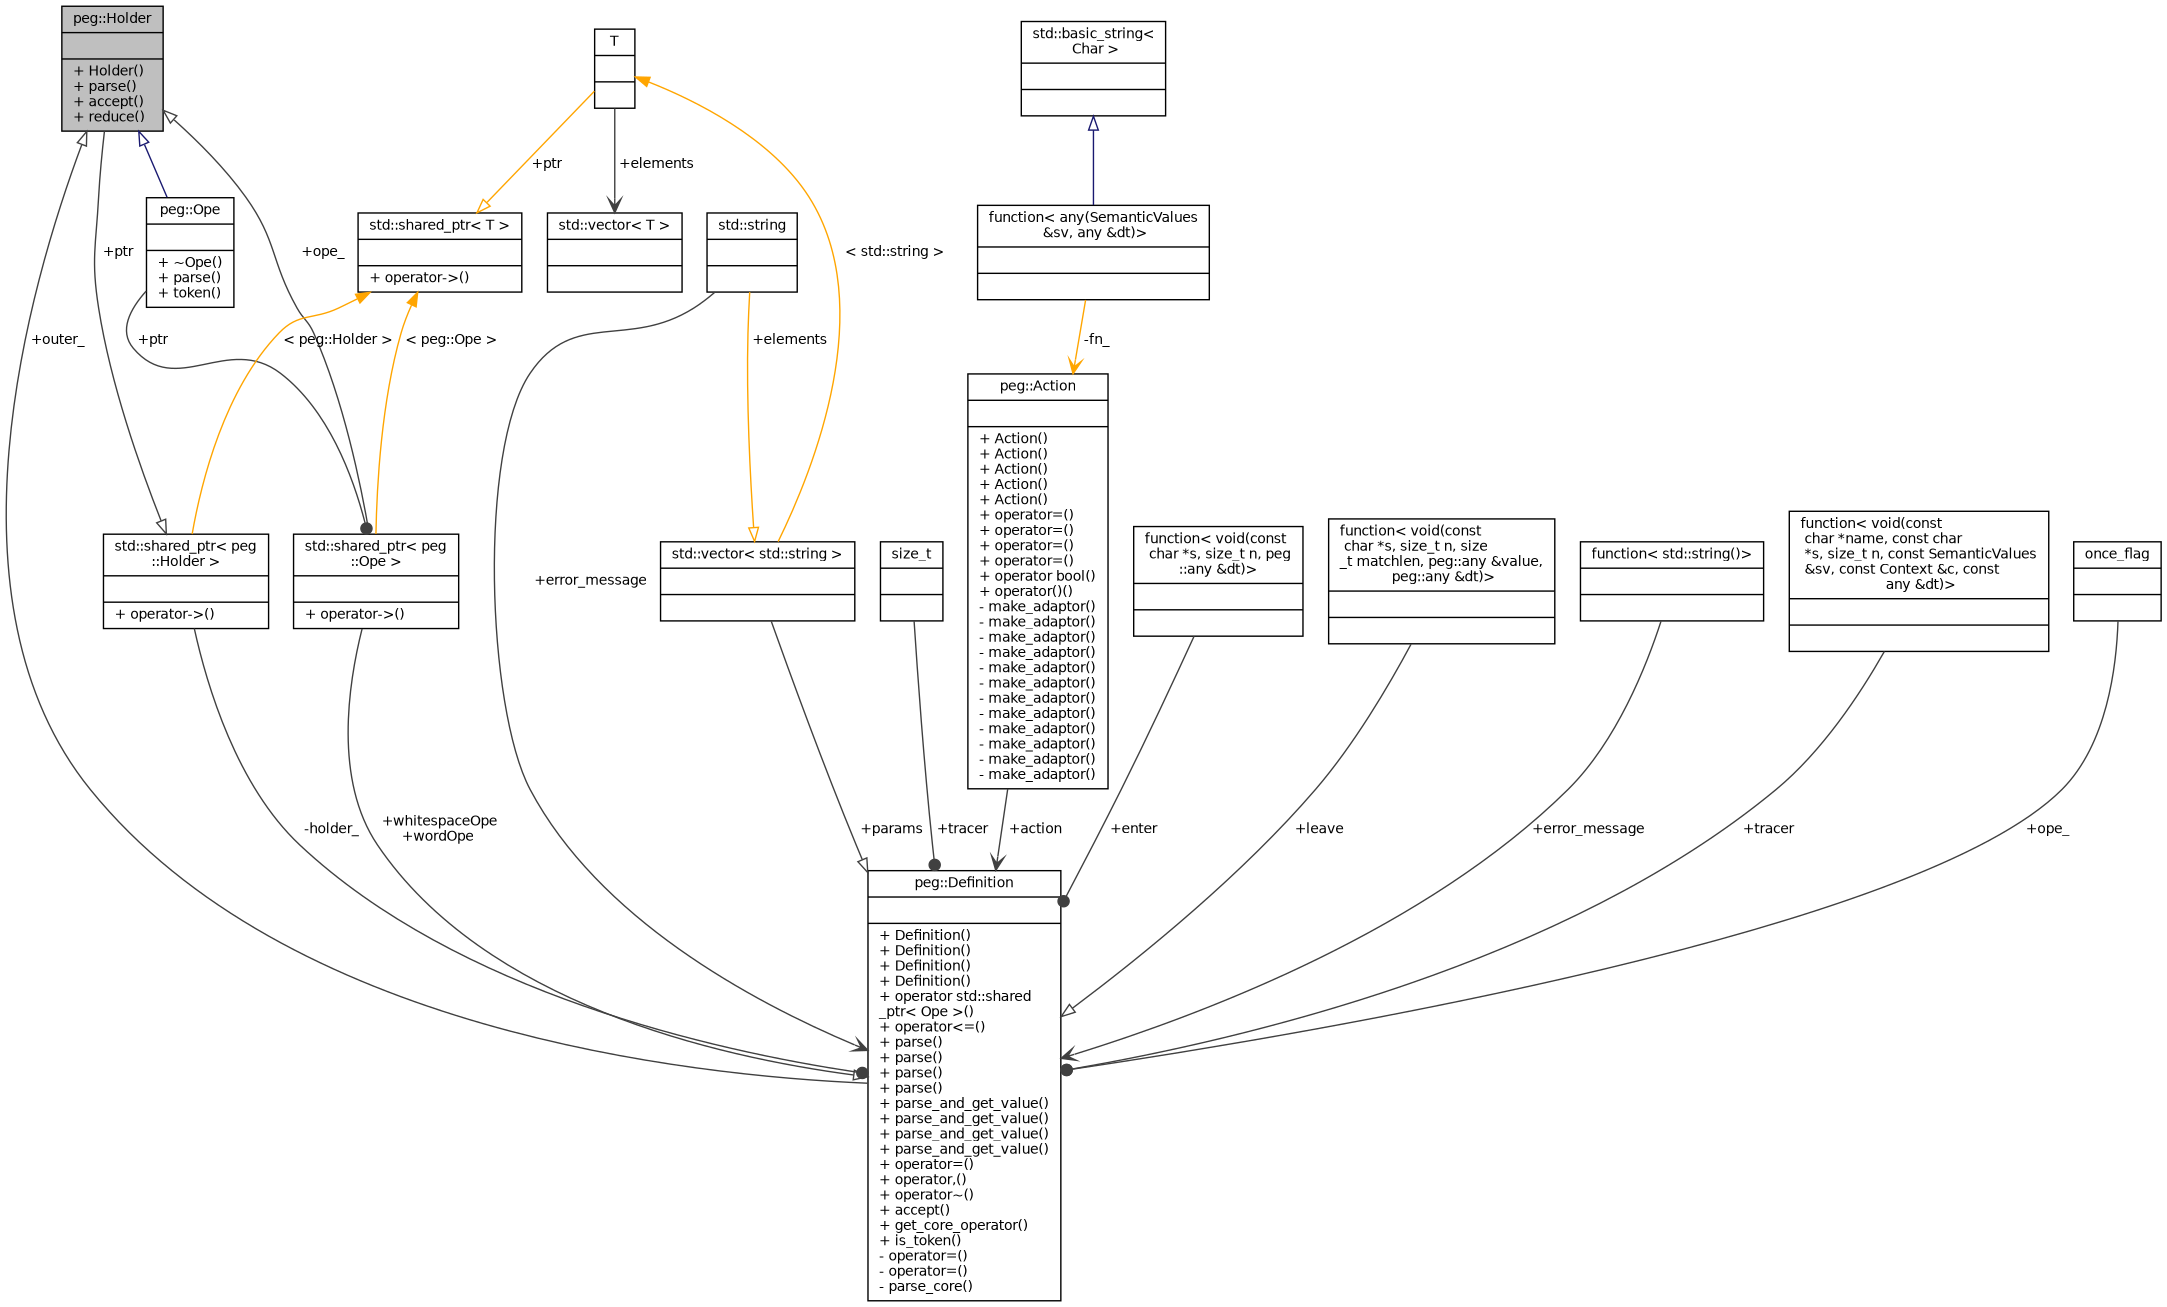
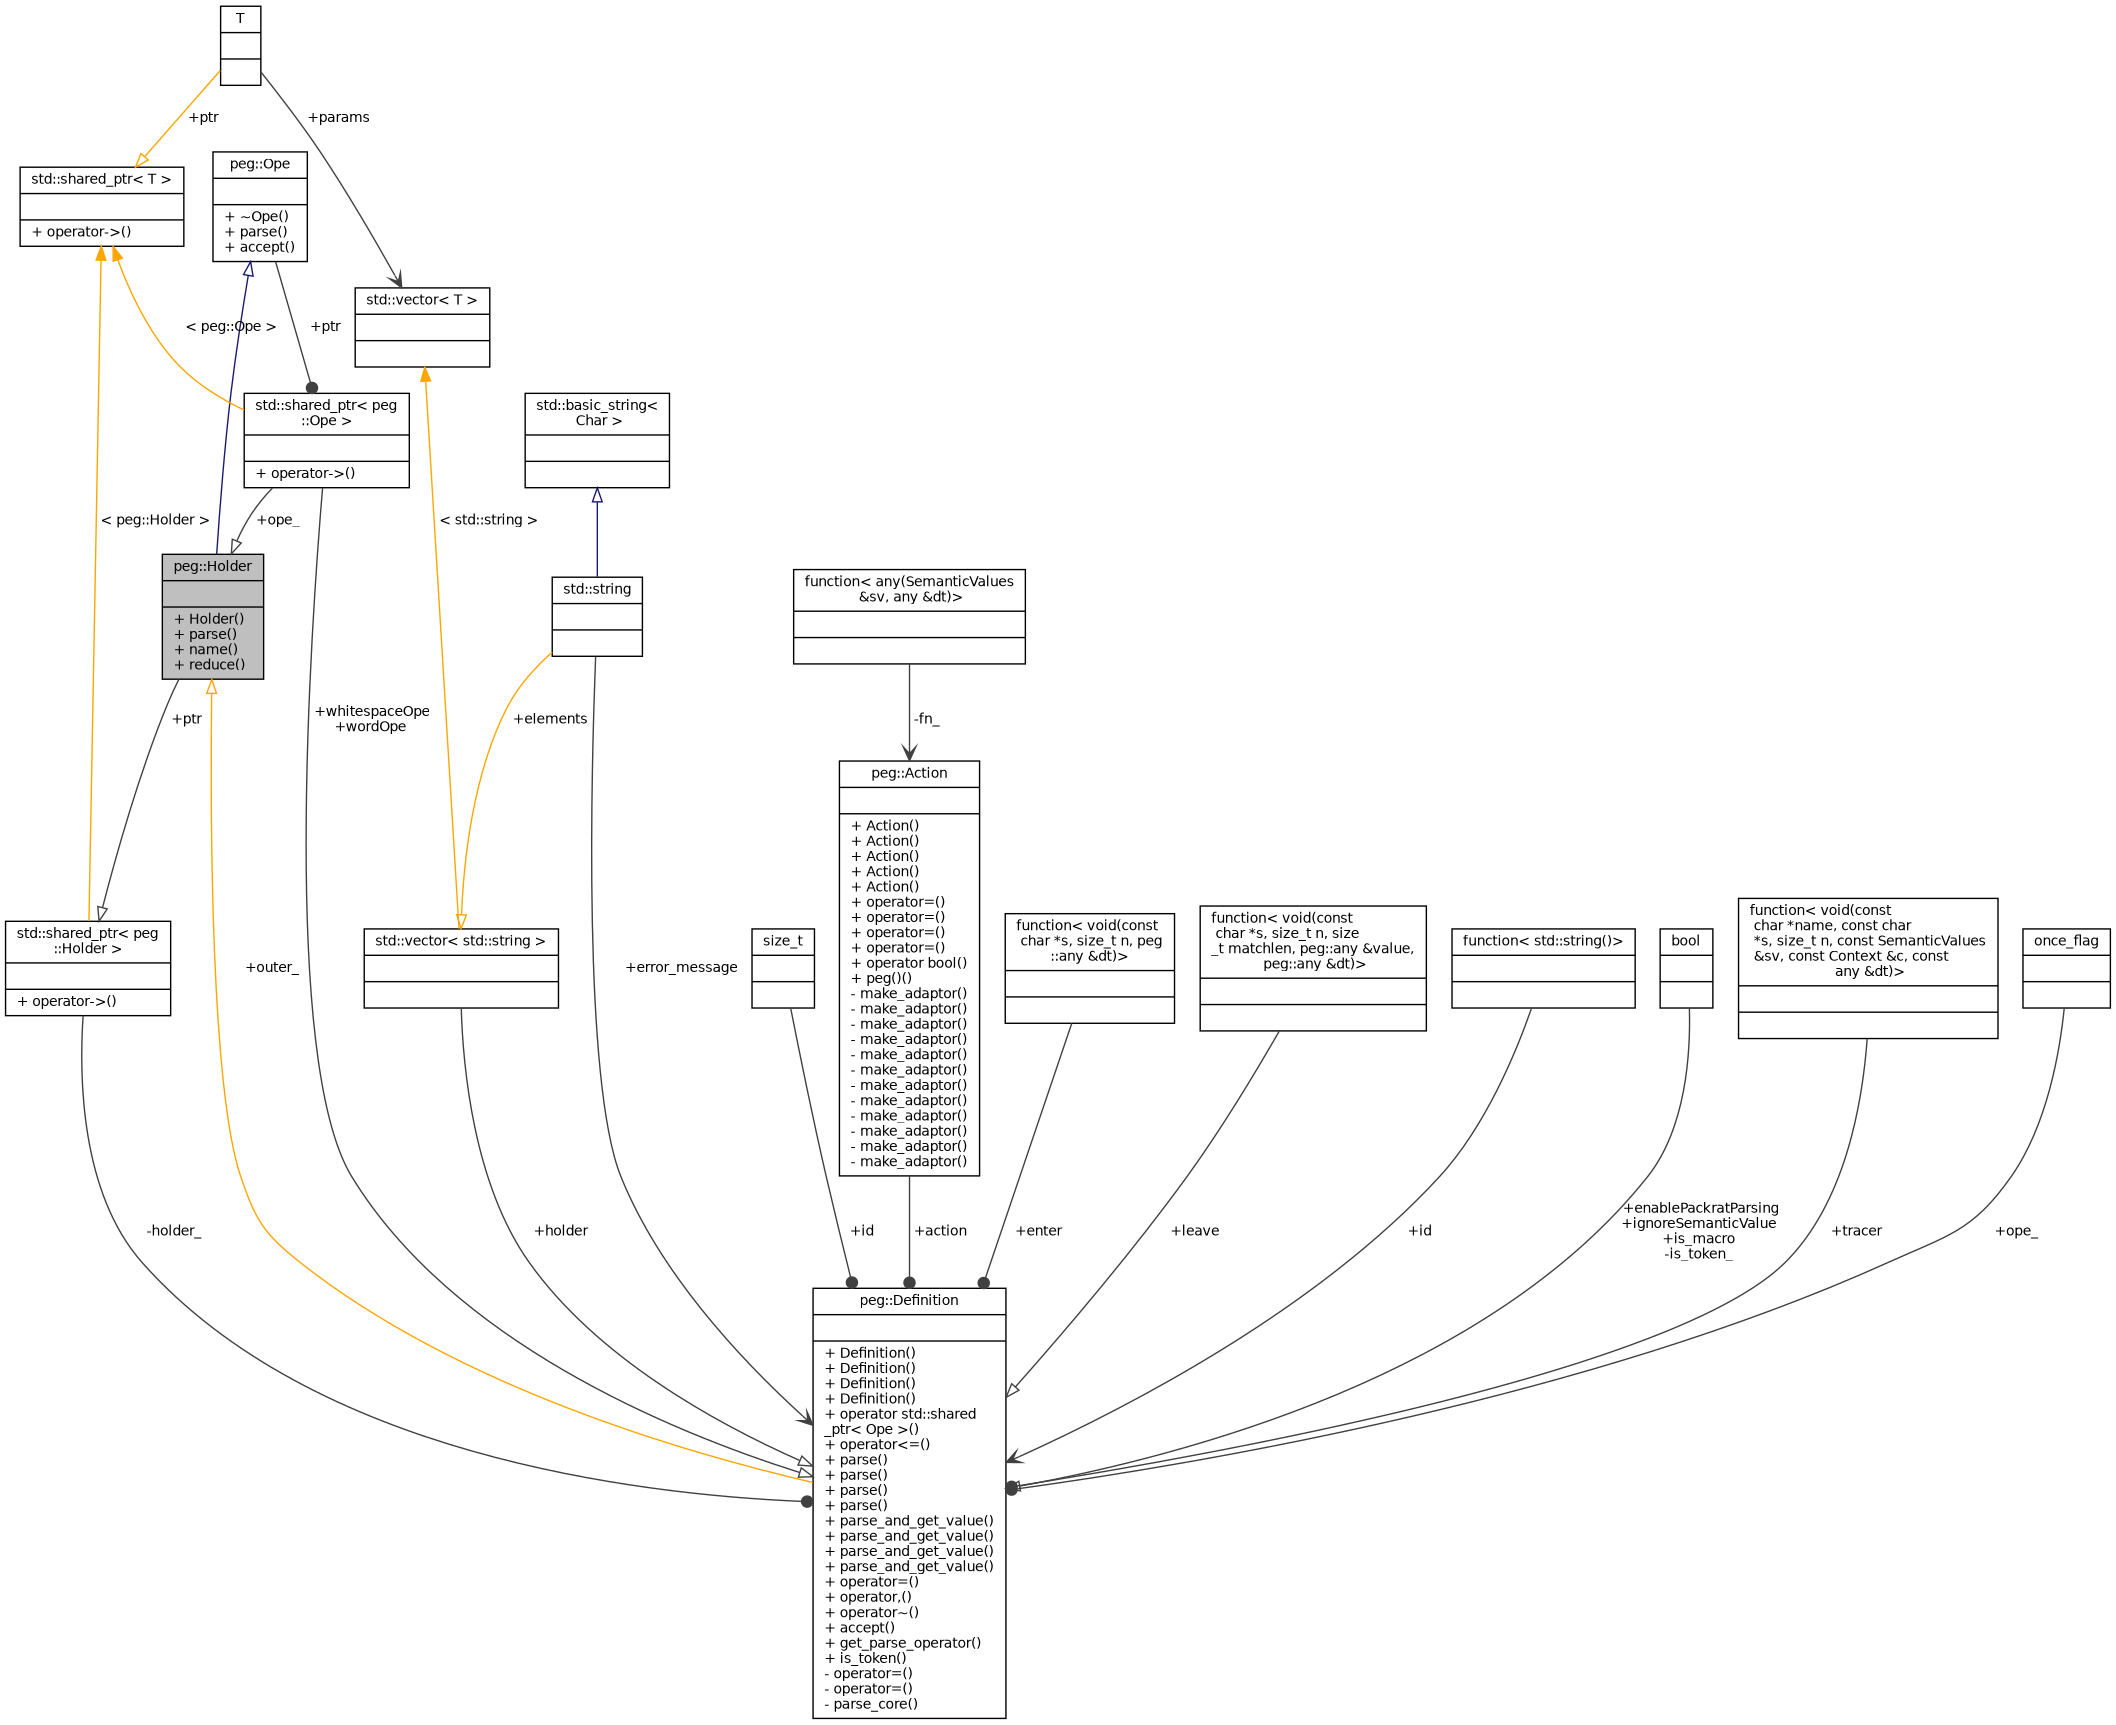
(109, 102) -> (206, 650)
(655, 164) -> (337, 119)
(1093, 168) -> (597, 539)
(156, 171) -> (229, 414)
(836, 272) -> (442, 655)
(190, 293) -> (260, 248)
(1081, 330) -> (910, 705)
(1026, 592) -> (882, 979)
(1003, 823) -> (910, 1226)
(890, 830) -> (559, 1232)
(960, 830) -> (860, 1232)
(1587, 830) -> (1418, 1232)
(155, 854) -> (289, 1253)
none -> (1687, 968)
(954, 1226) -> (903, 1643)
